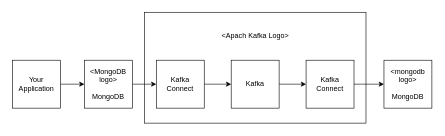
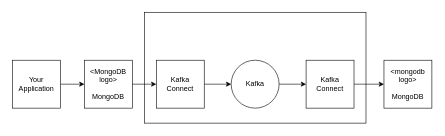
(255, 36) -> none
(255, 84) -> (255, 84)
